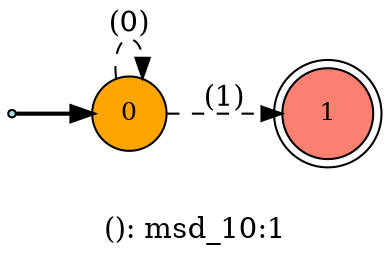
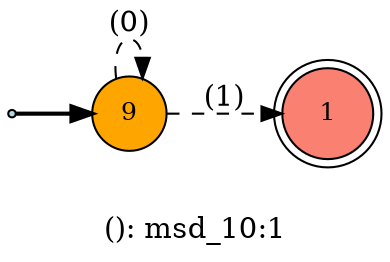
(129, 114) -> (129, 114)
